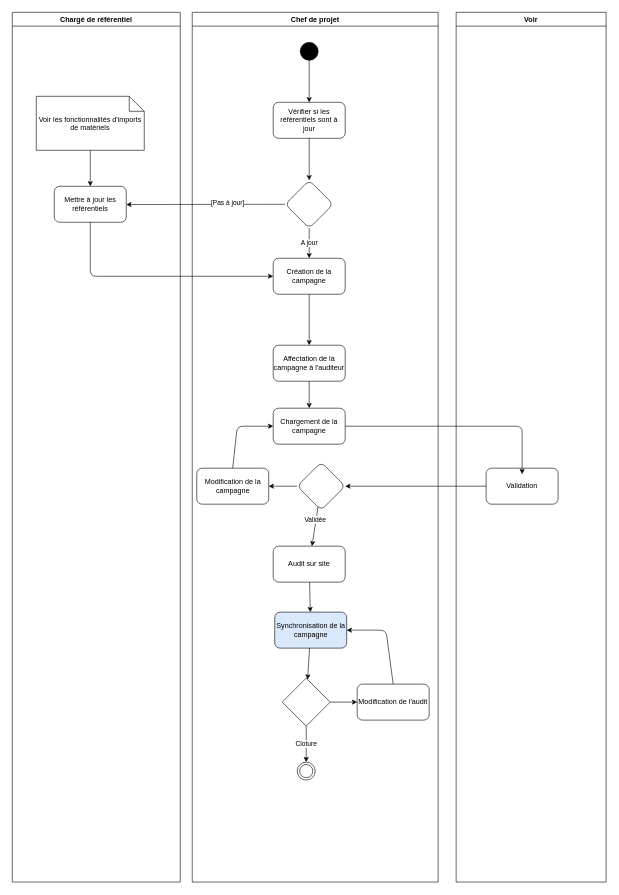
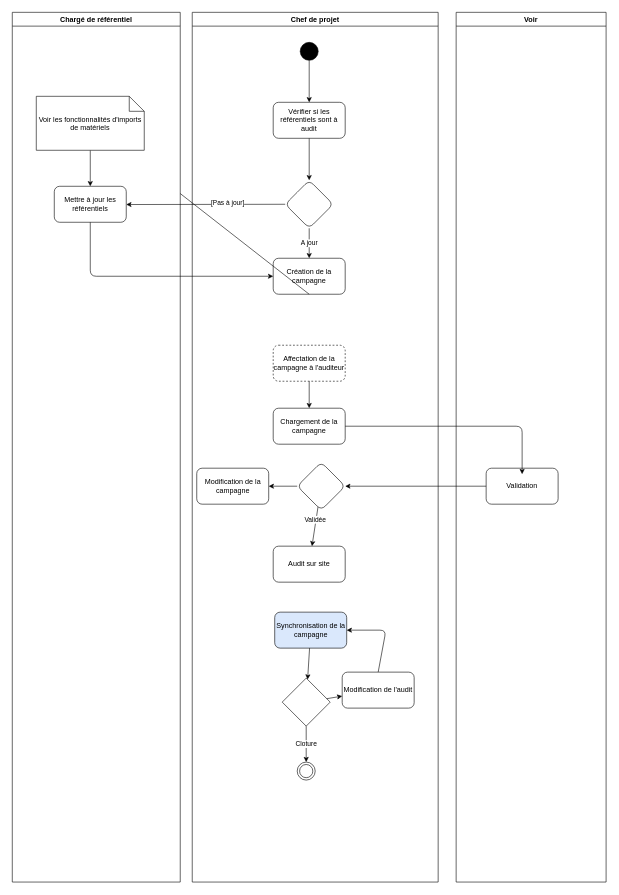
(309, 120) -> (309, 120)
(309, 339) -> (245, 244)
(309, 363) -> (309, 363)
(235, 443) -> none
(310, 584) -> none
(393, 702) -> (378, 690)
